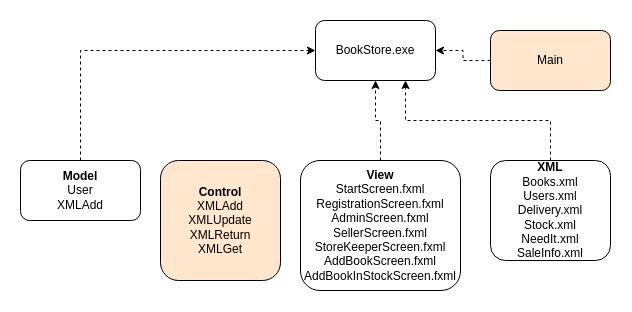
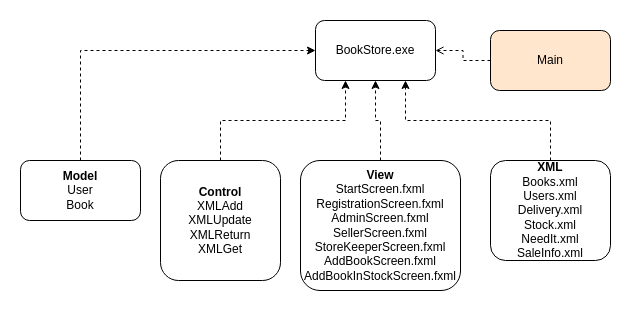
(443, 51) -> (441, 51)
none -> (280, 121)
(81, 191) -> (81, 191)
(221, 221) -> (221, 221)
